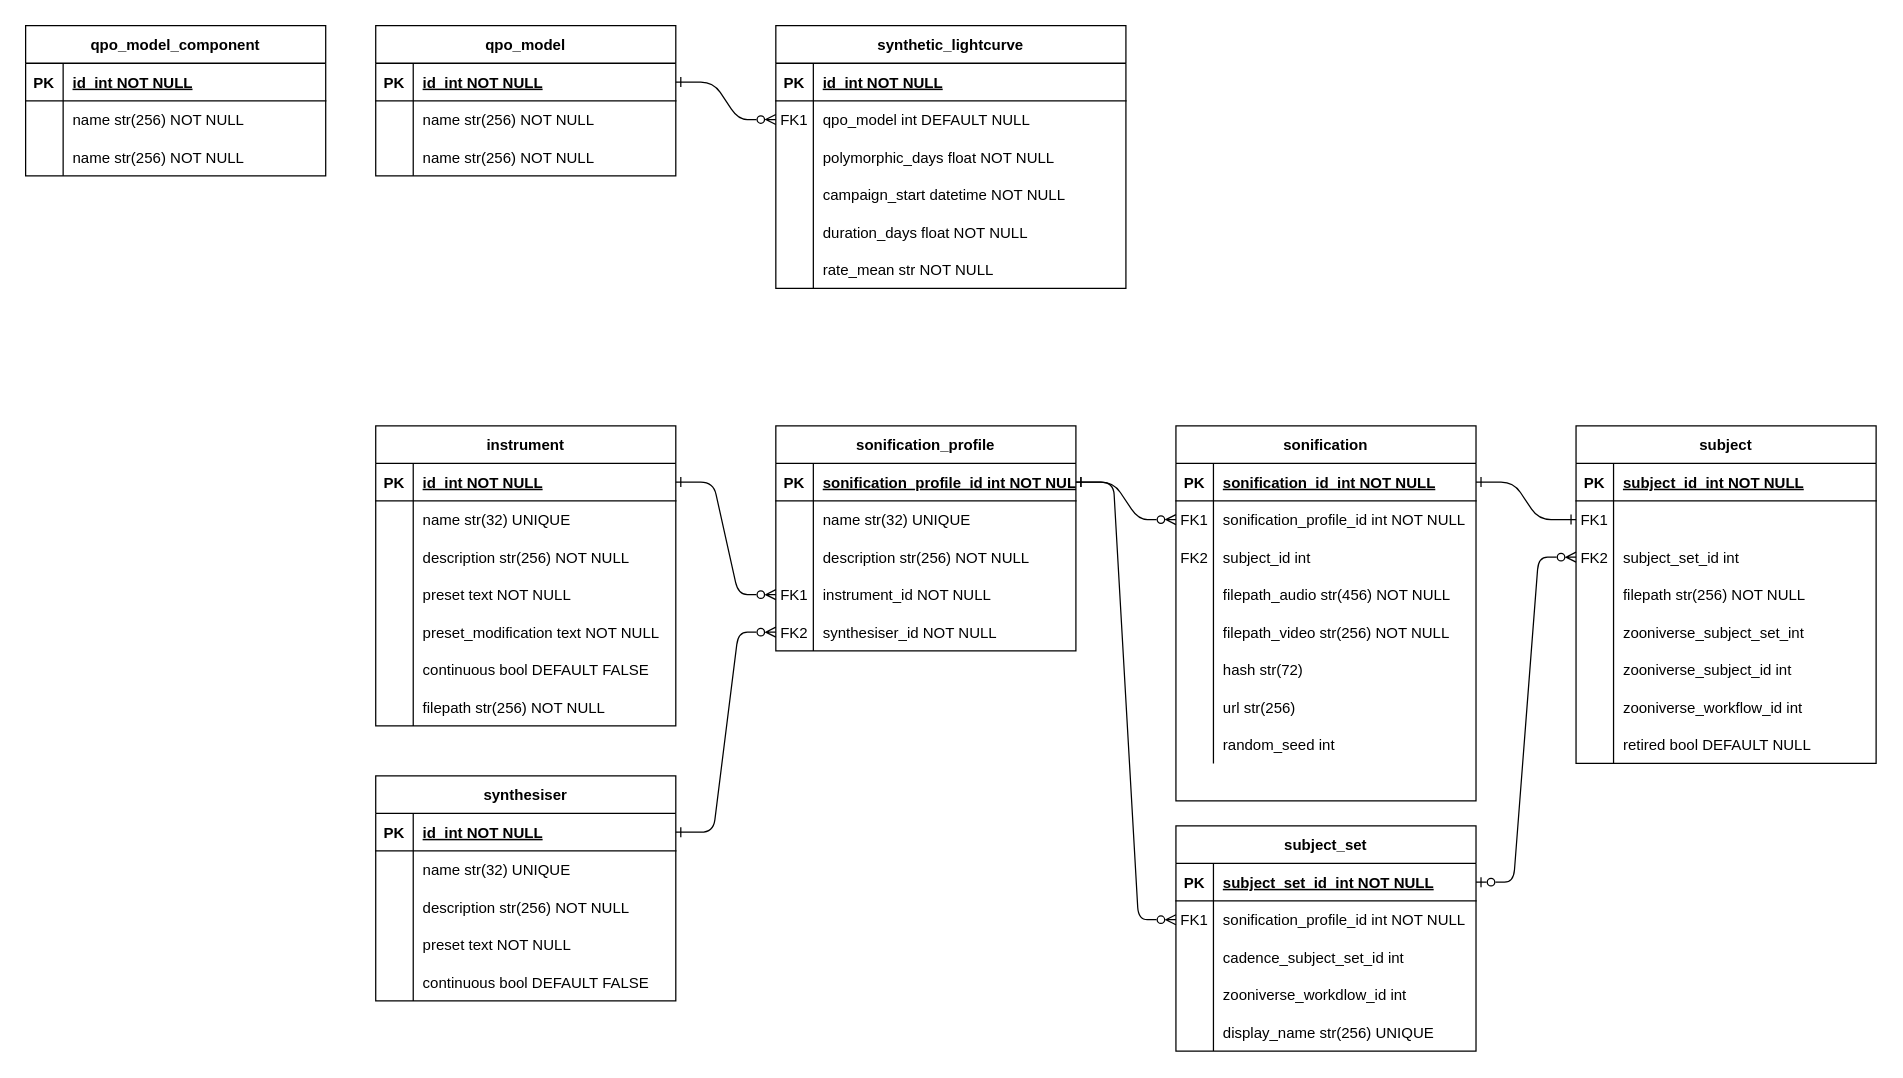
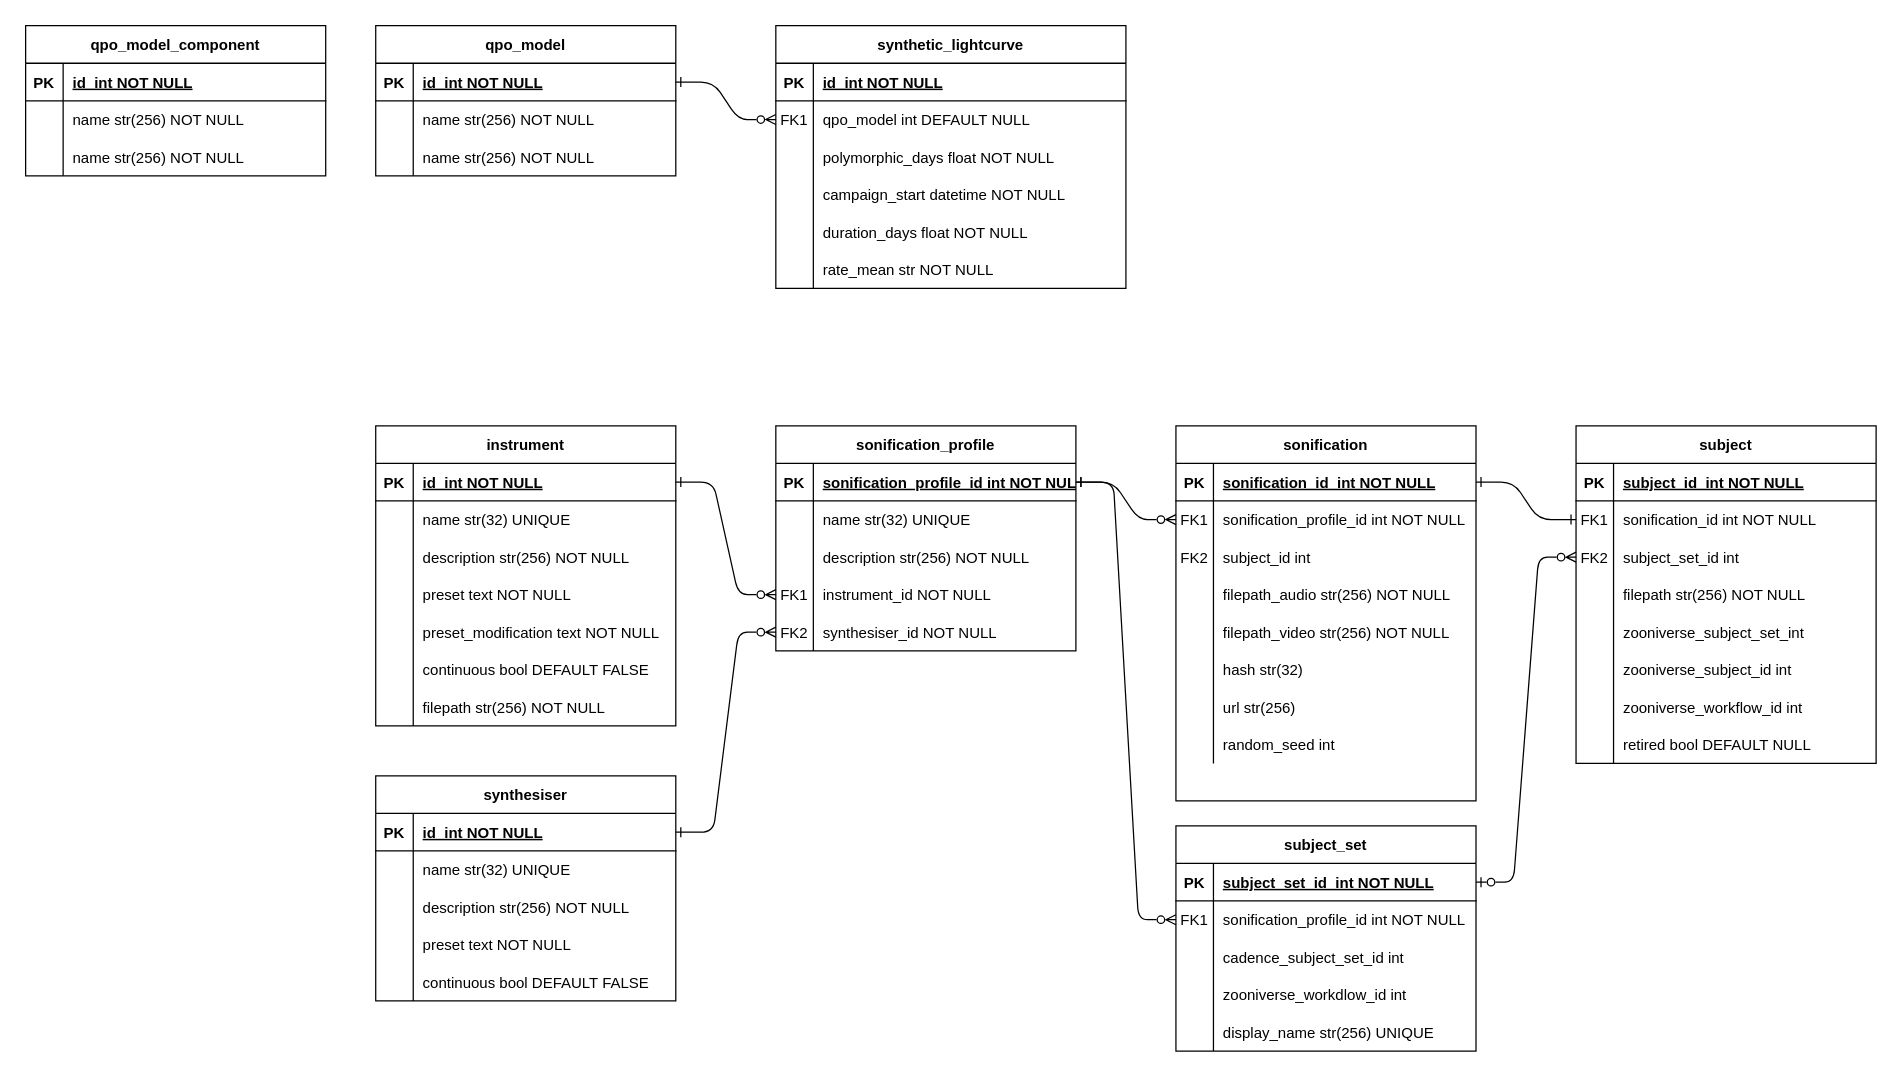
none -> (1744, 519)
(1345, 595) -> (1345, 595)
(1271, 670) -> (1271, 670)
